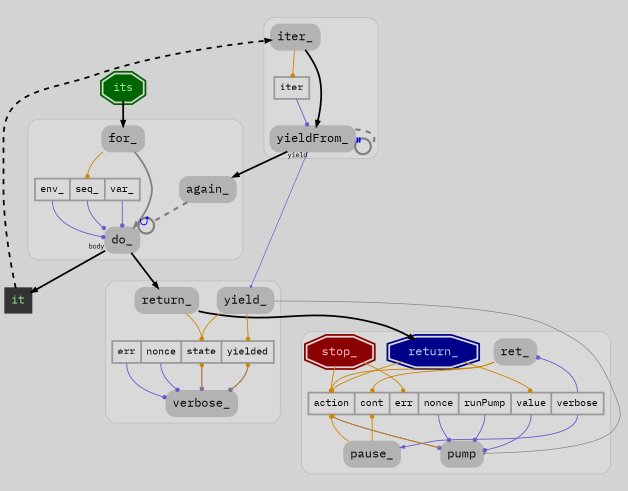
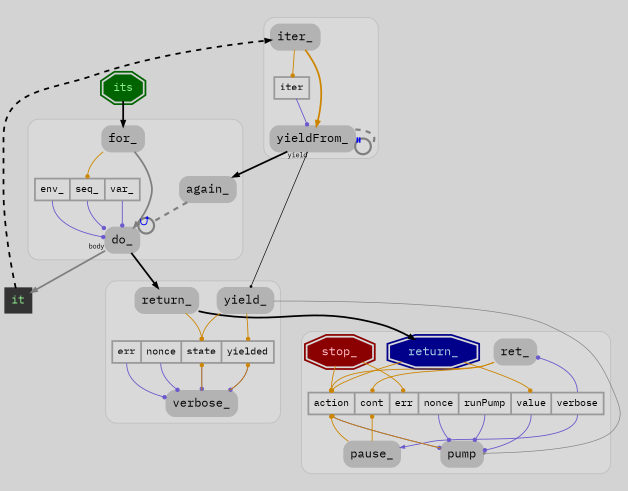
(321, 84) -> (321, 84)
(280, 218) -> (280, 218)
(66, 273) -> (66, 273)
